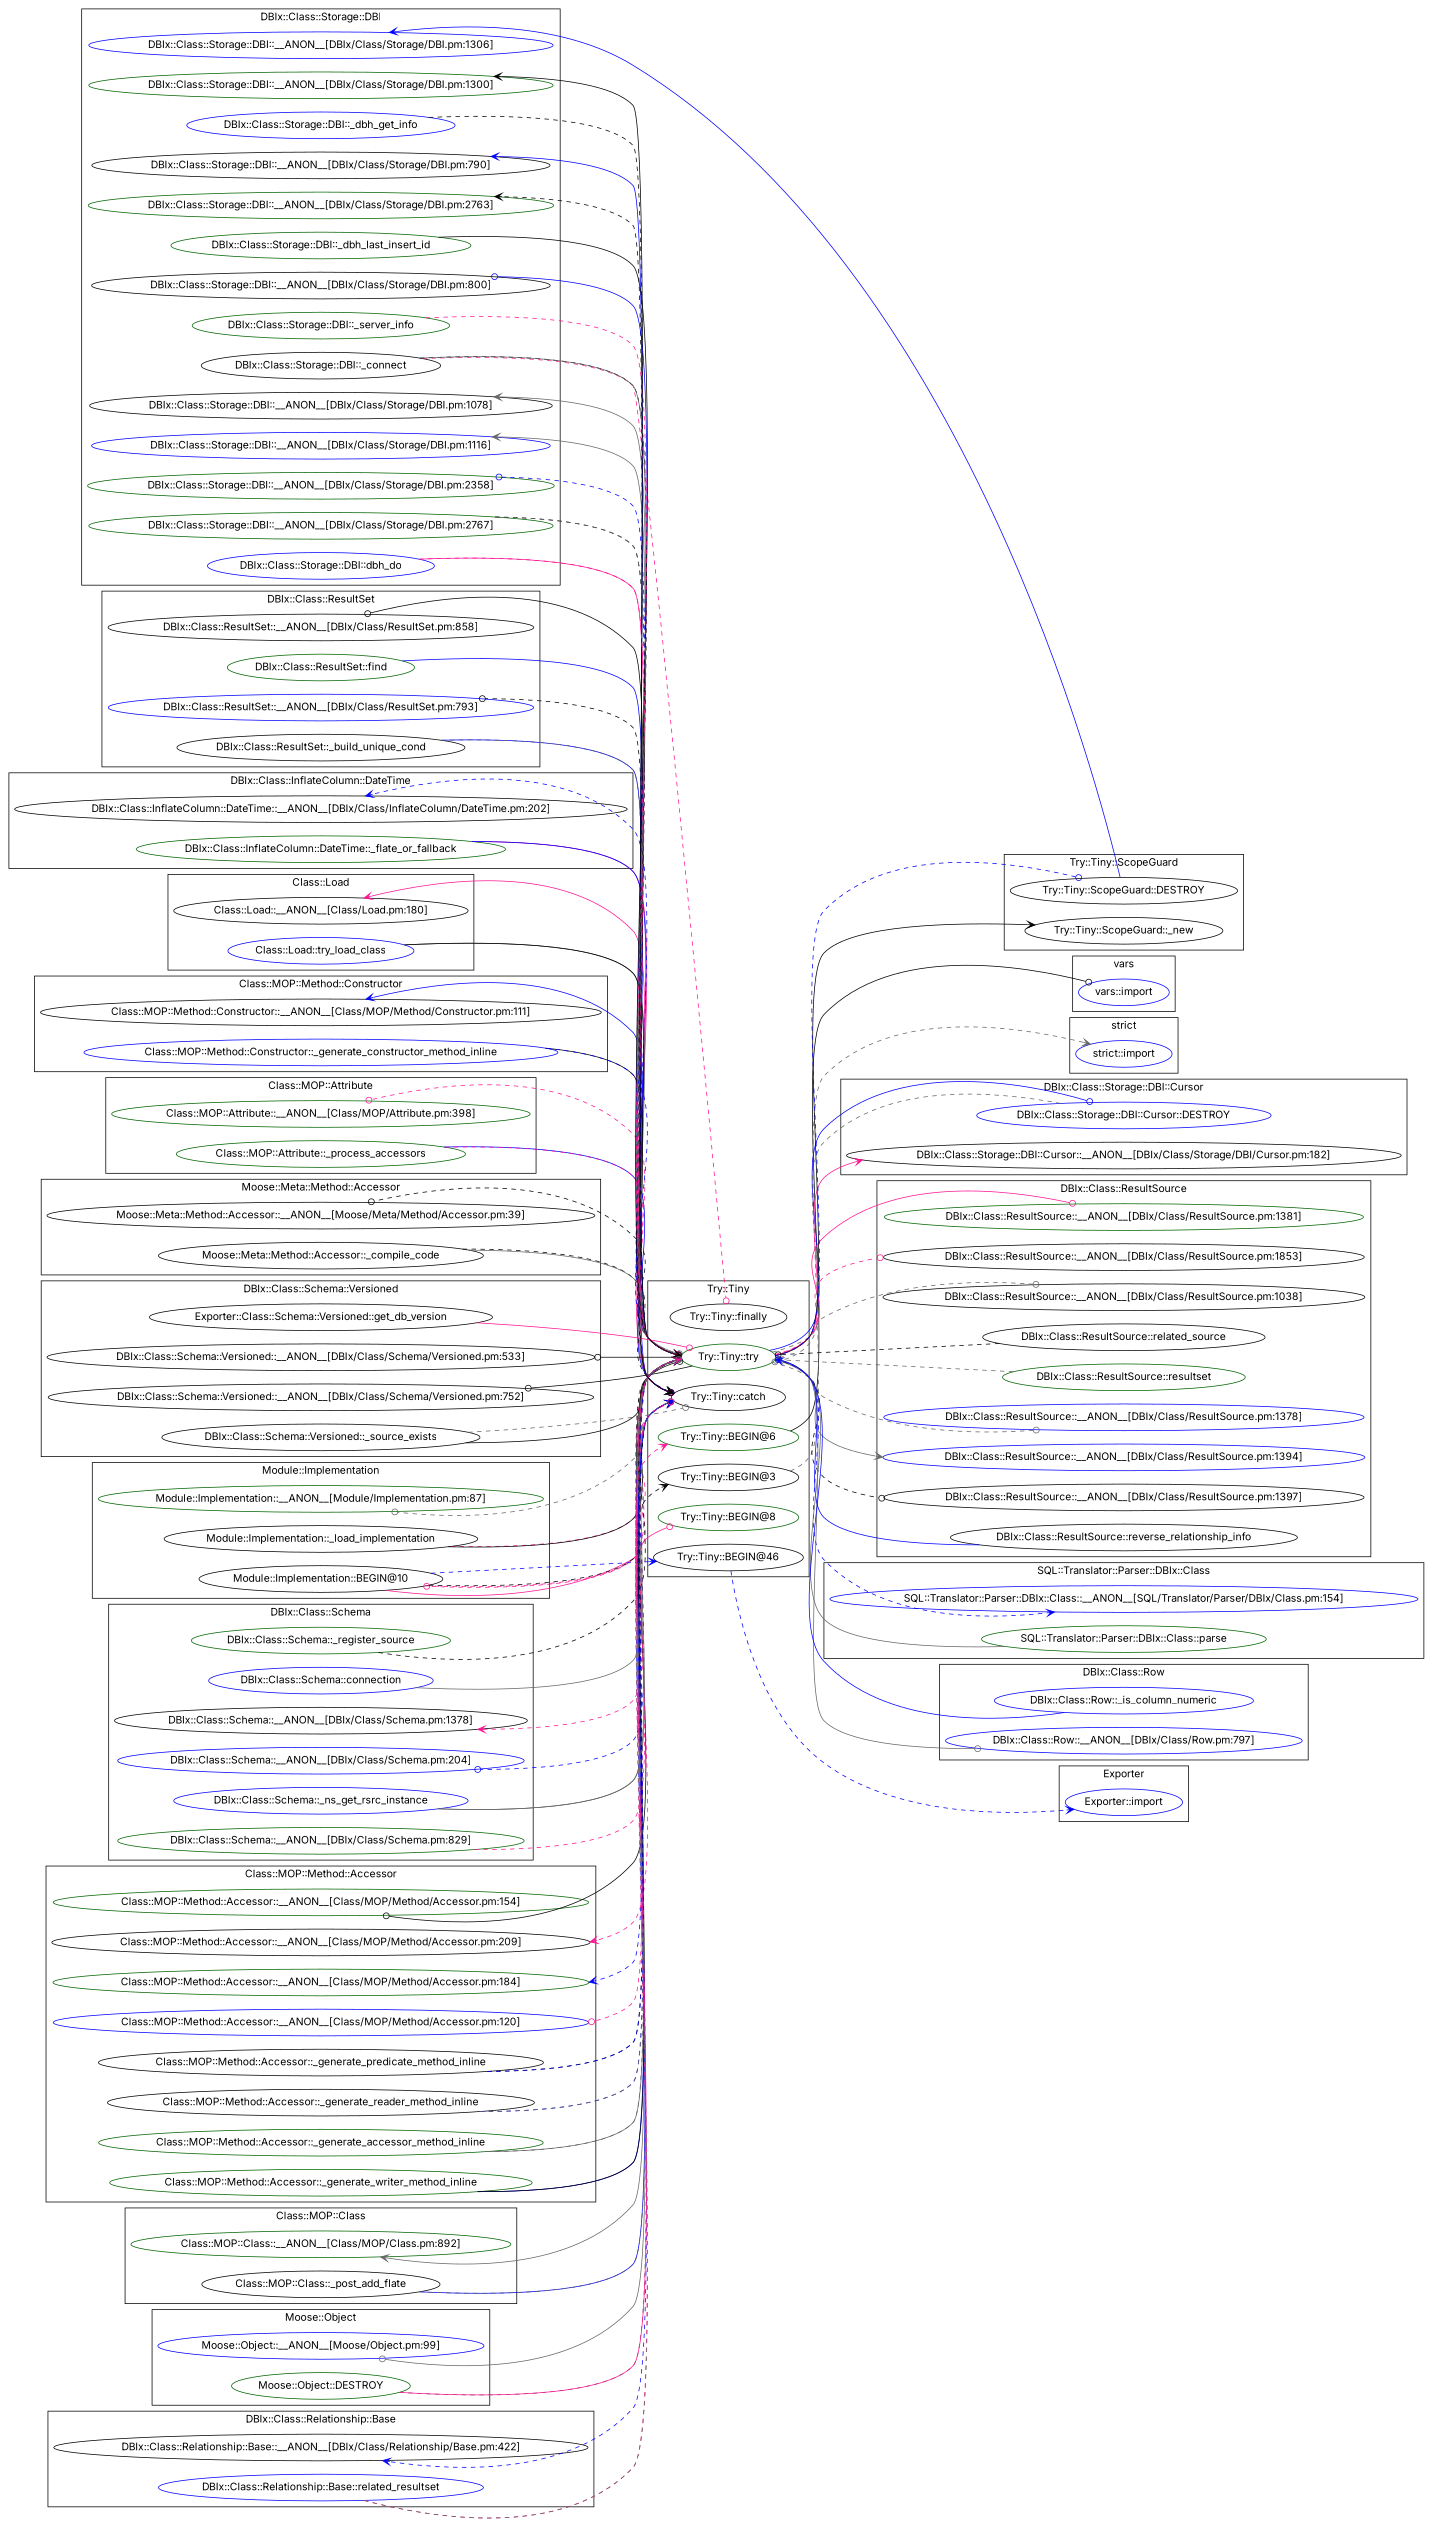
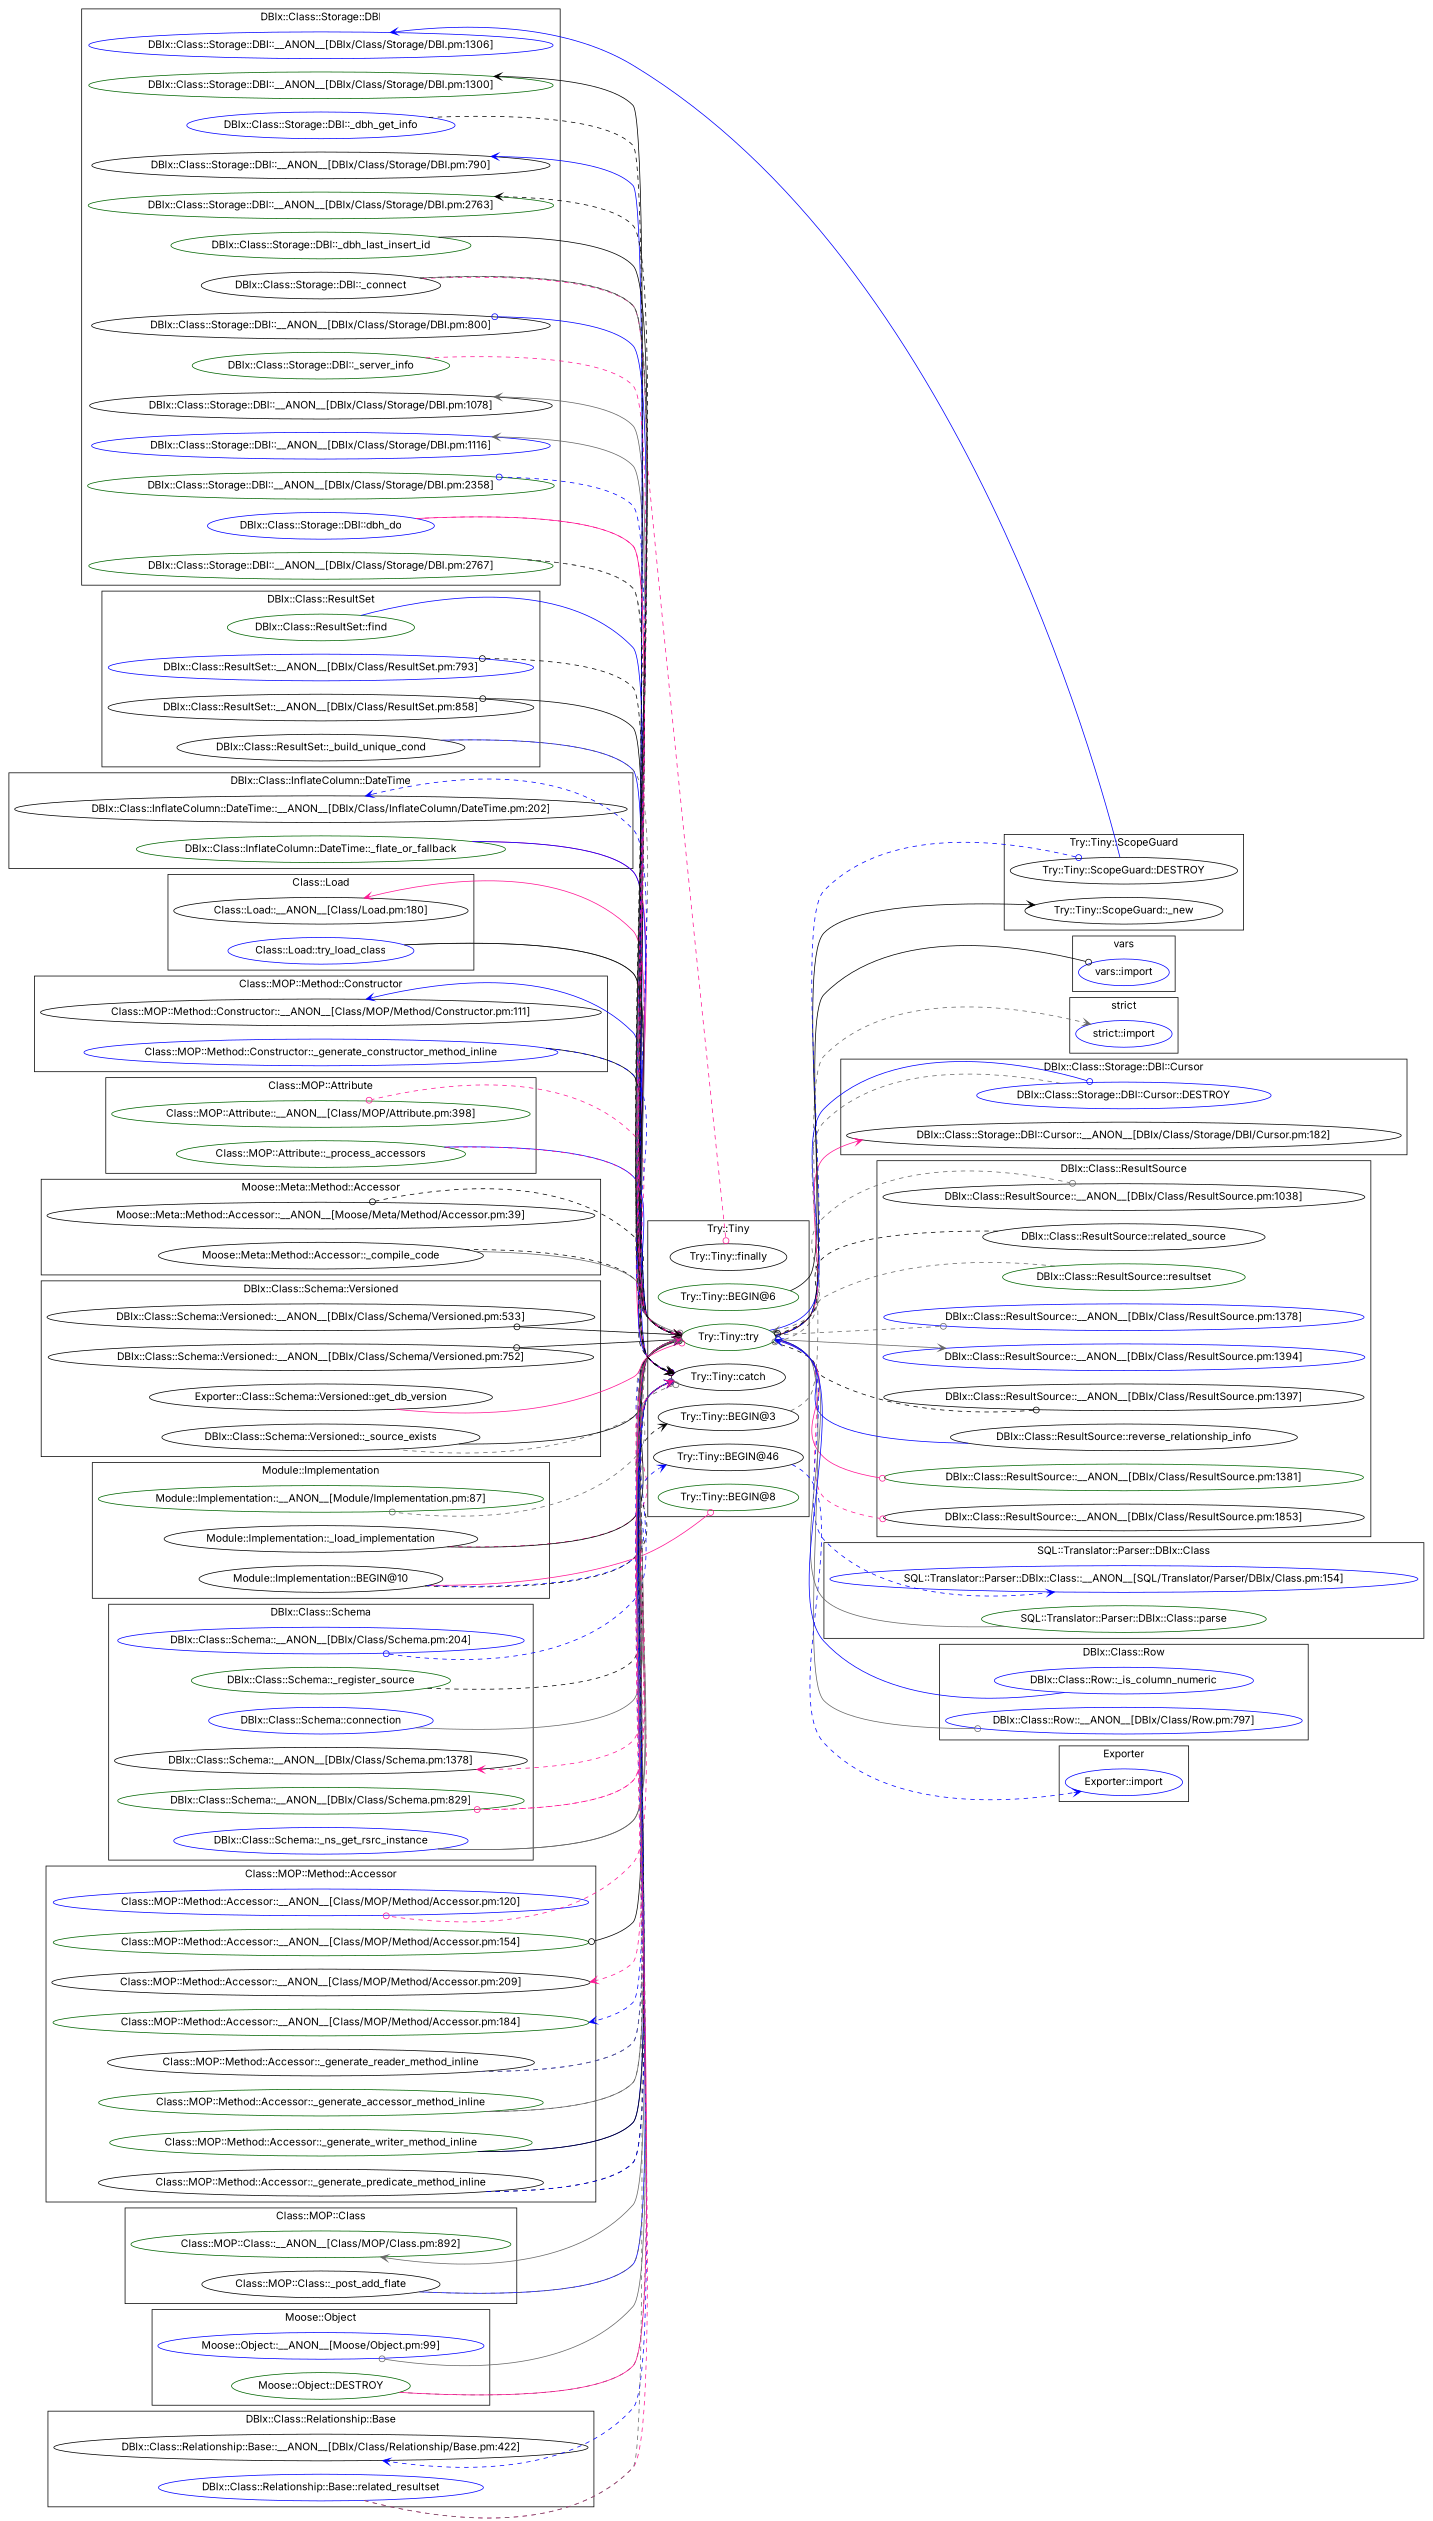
(637, 1552) -> (644, 1629)
(593, 1576) -> none
(645, 2072) -> (645, 2373)
